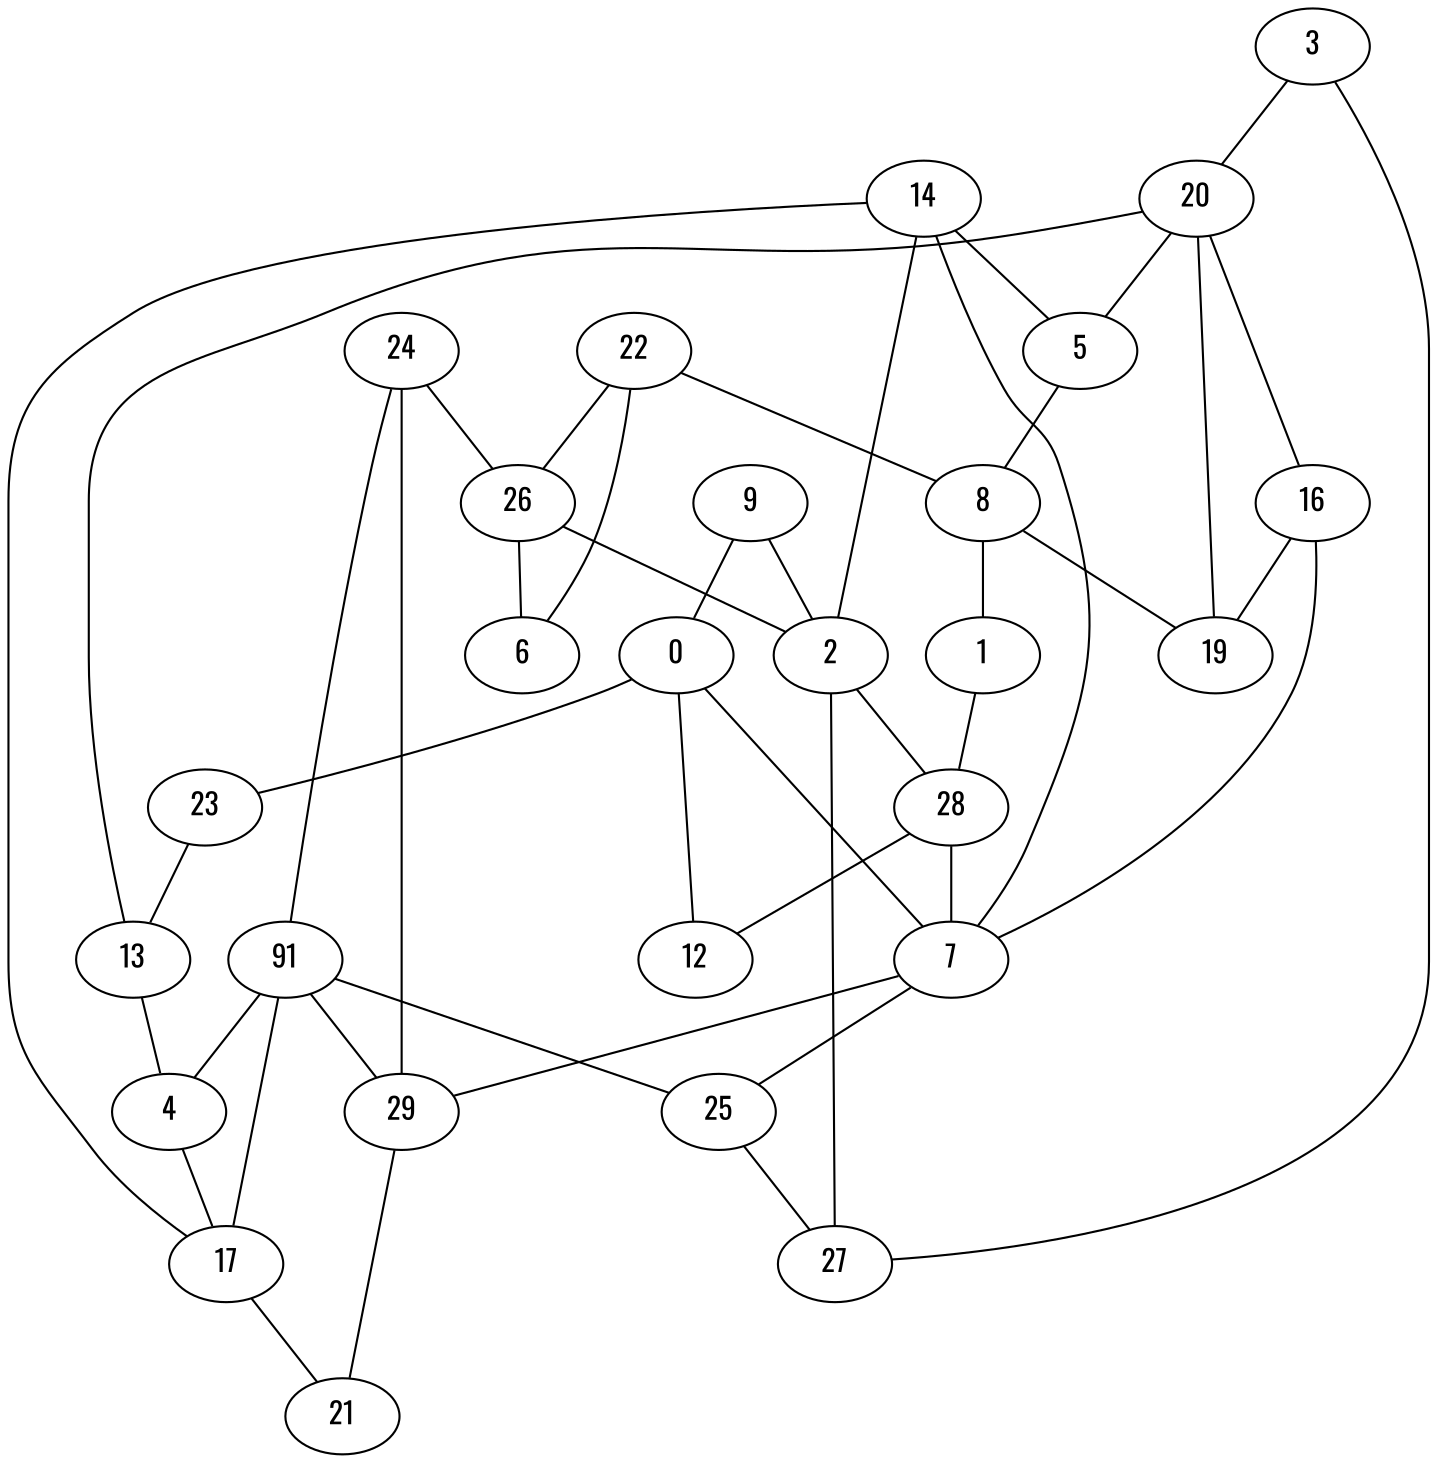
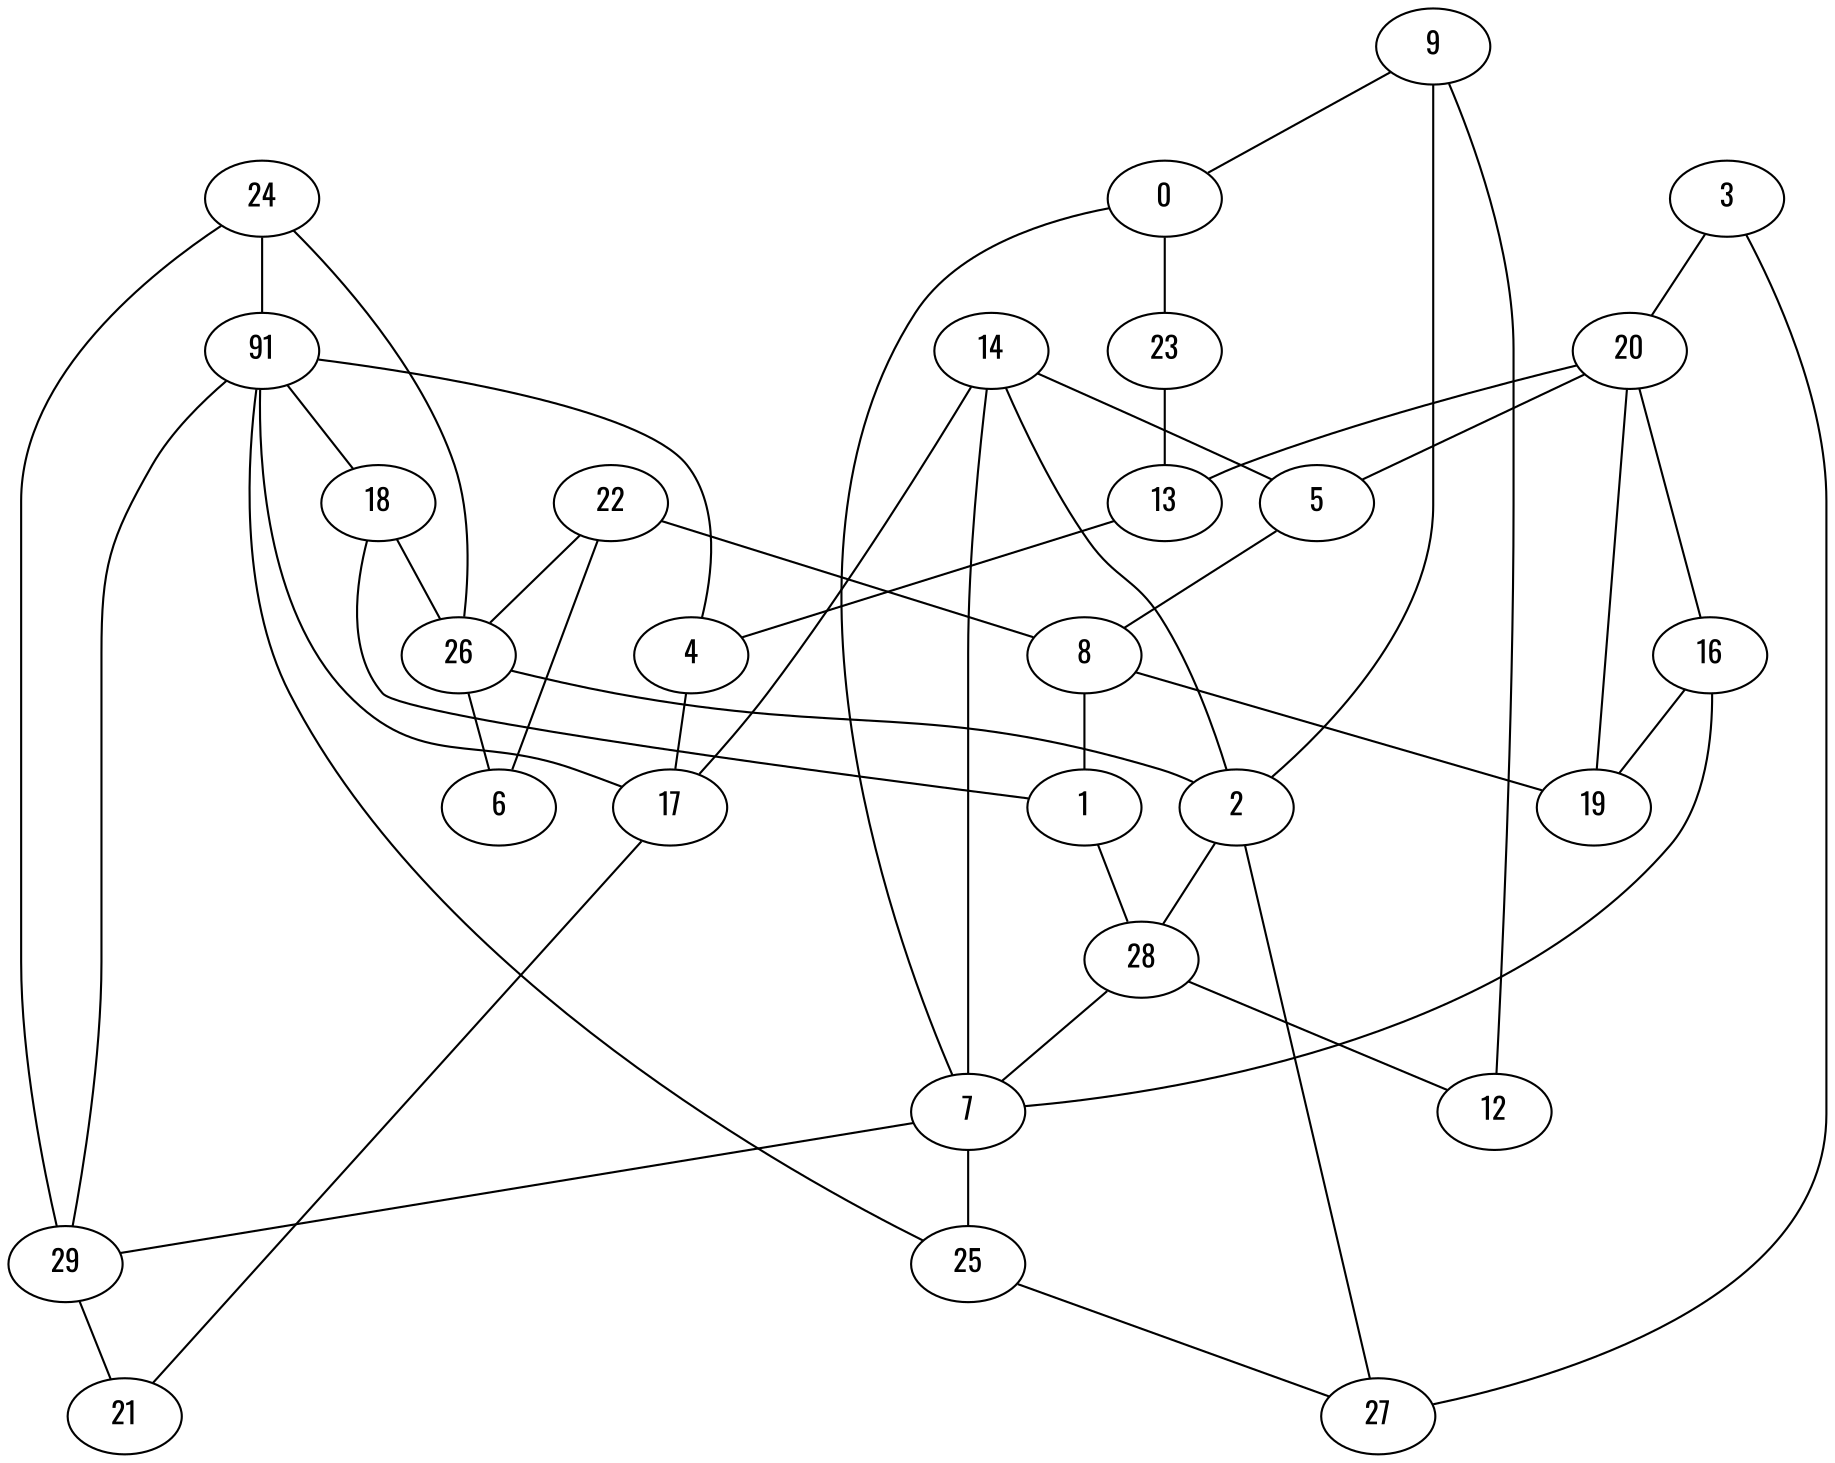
none -> (378, 503)
(686, 807) -> (1513, 574)
